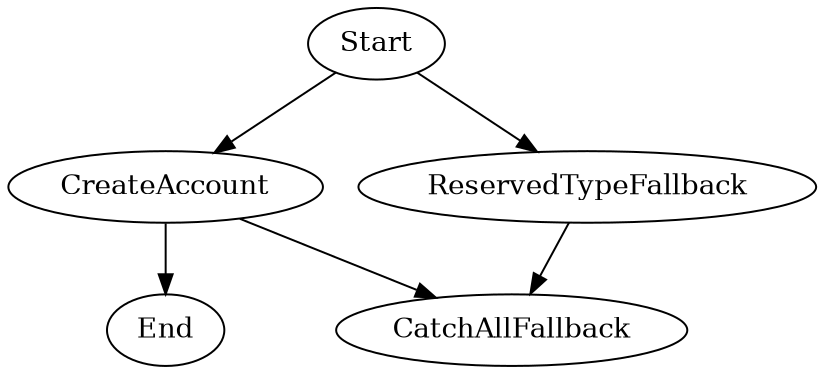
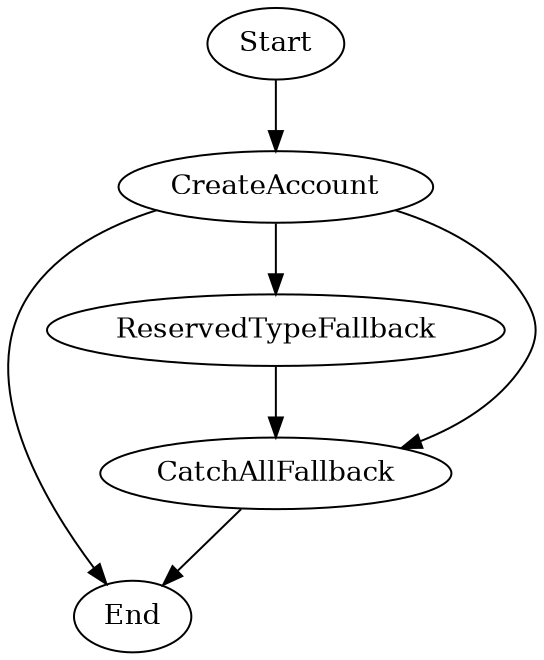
(469, 107) -> (276, 249)
none -> (210, 540)
